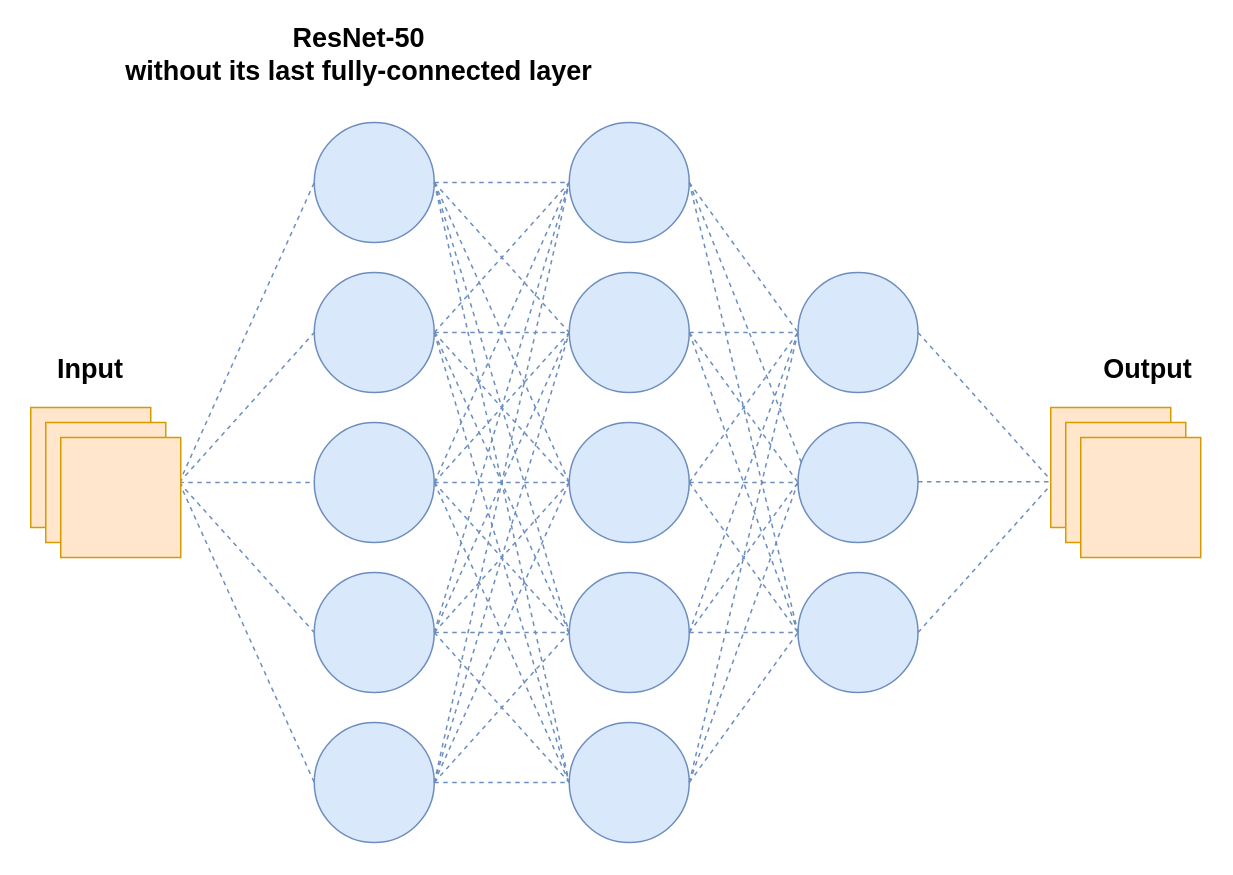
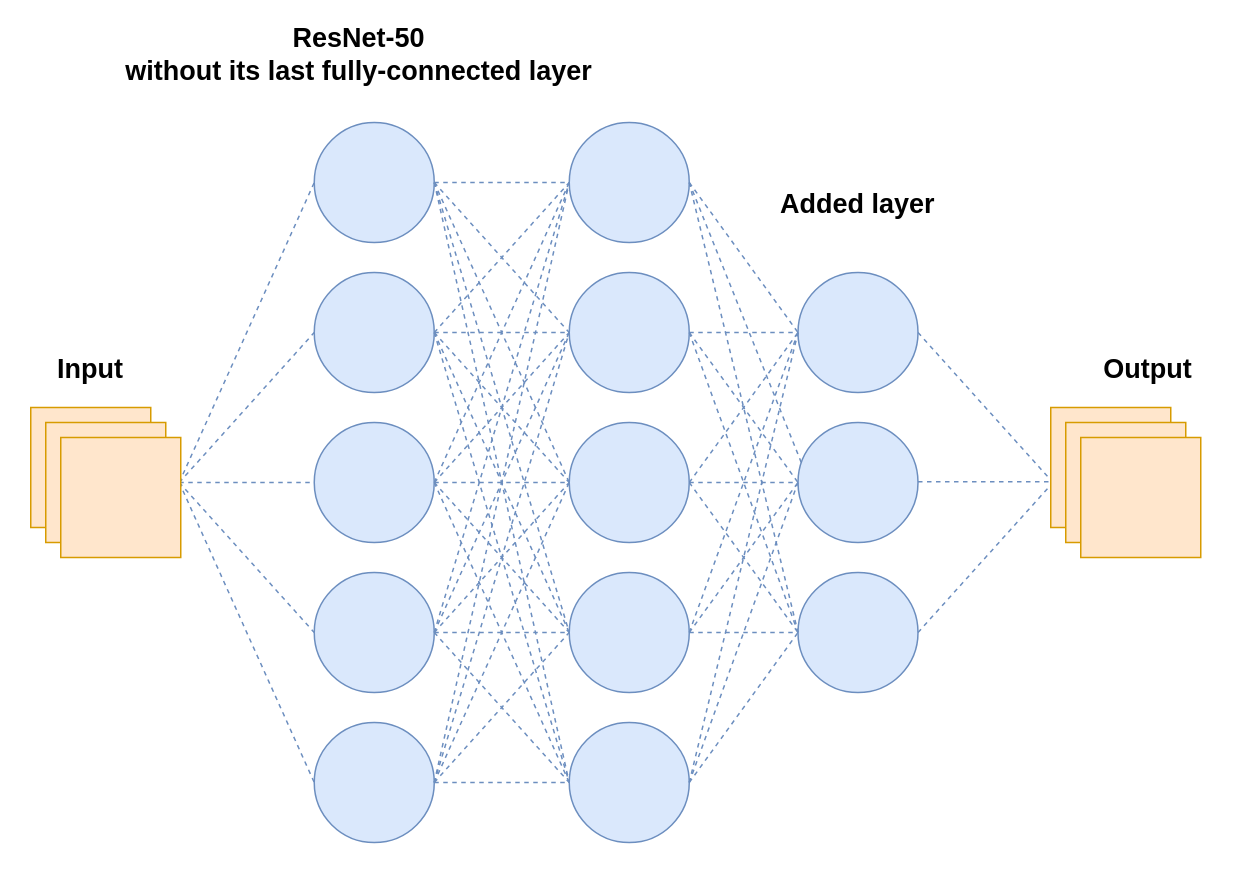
none -> (858, 205)
